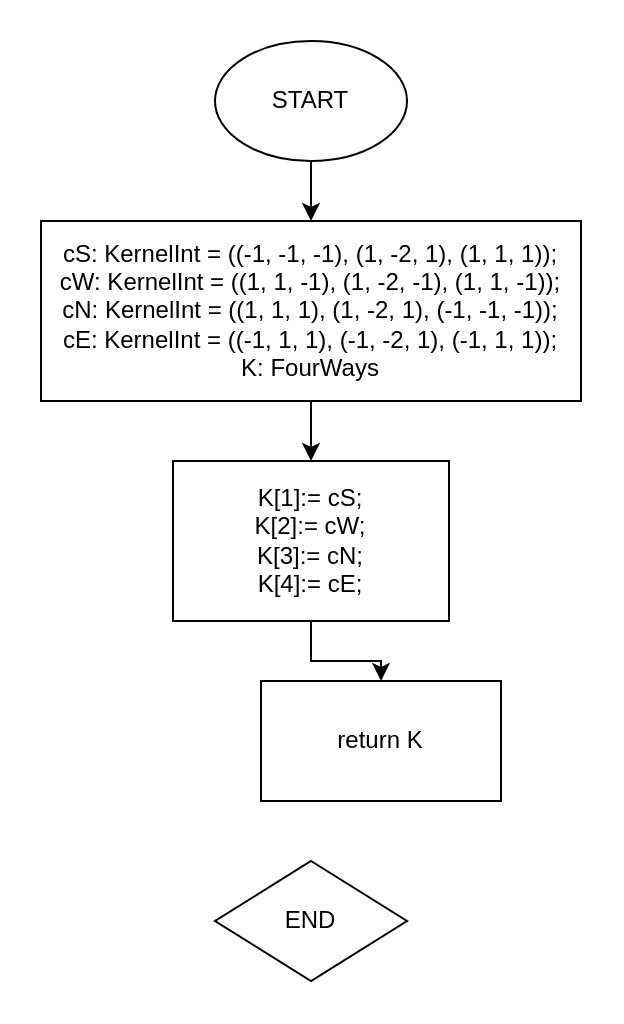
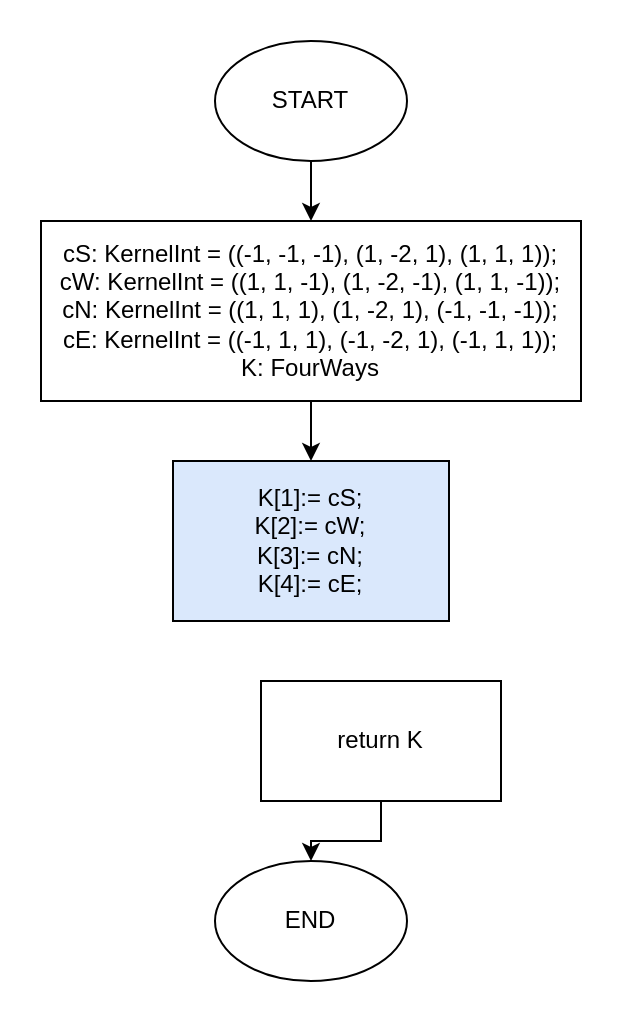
(311, 541) -> (311, 541)
(329, 661) -> none
none -> (363, 841)
(311, 921) -> (311, 921)
